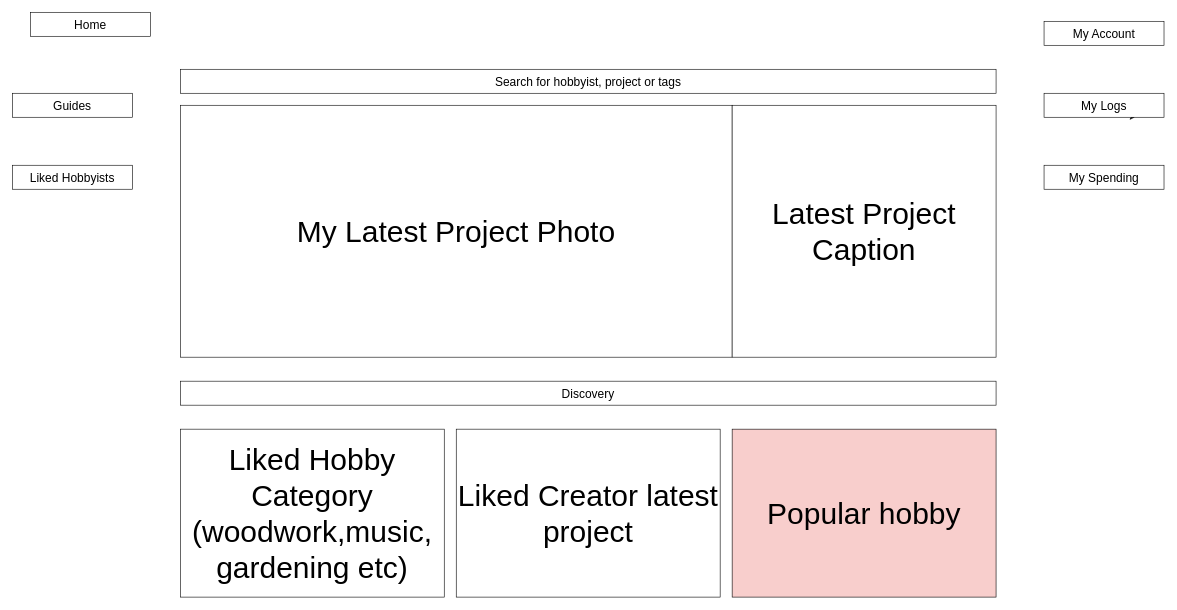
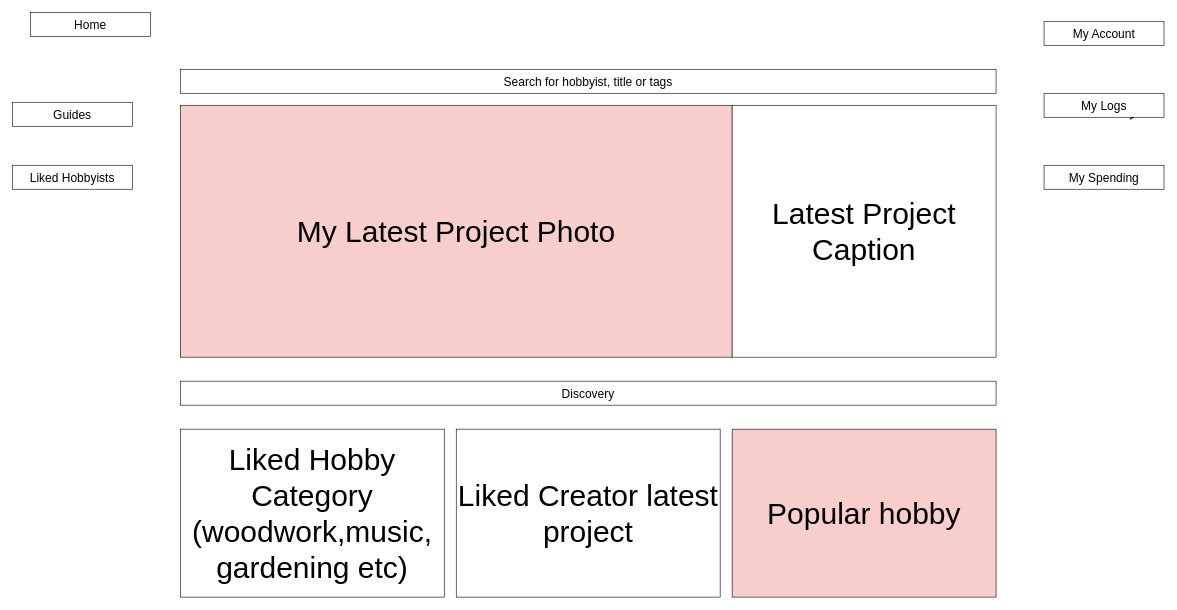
(588, 81) -> (588, 81)
(72, 105) -> (72, 114)
(456, 231) -> (456, 231)
